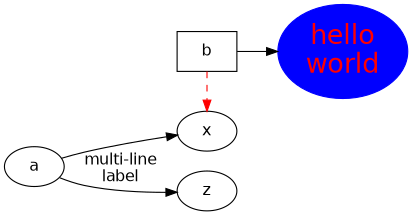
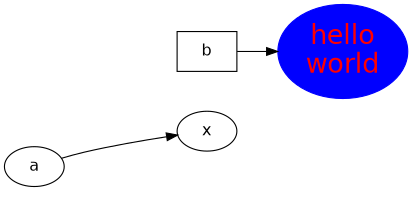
(207, 86) -> none
(207, 191) -> none
